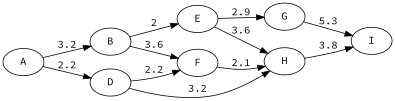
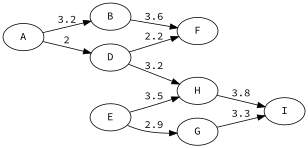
(328, 22) -> (241, 114)
(150, 31) -> none
(241, 31) -> (154, 97)
(67, 65) -> (67, 40)
(237, 69) -> none
